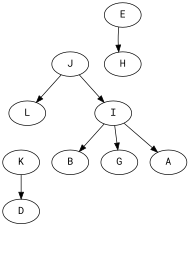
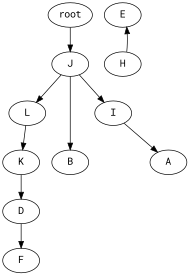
none -> (70, 15)
(118, 36) -> (127, 43)
none -> (25, 134)
(94, 135) -> (70, 110)
(119, 162) -> none
none -> (21, 261)
